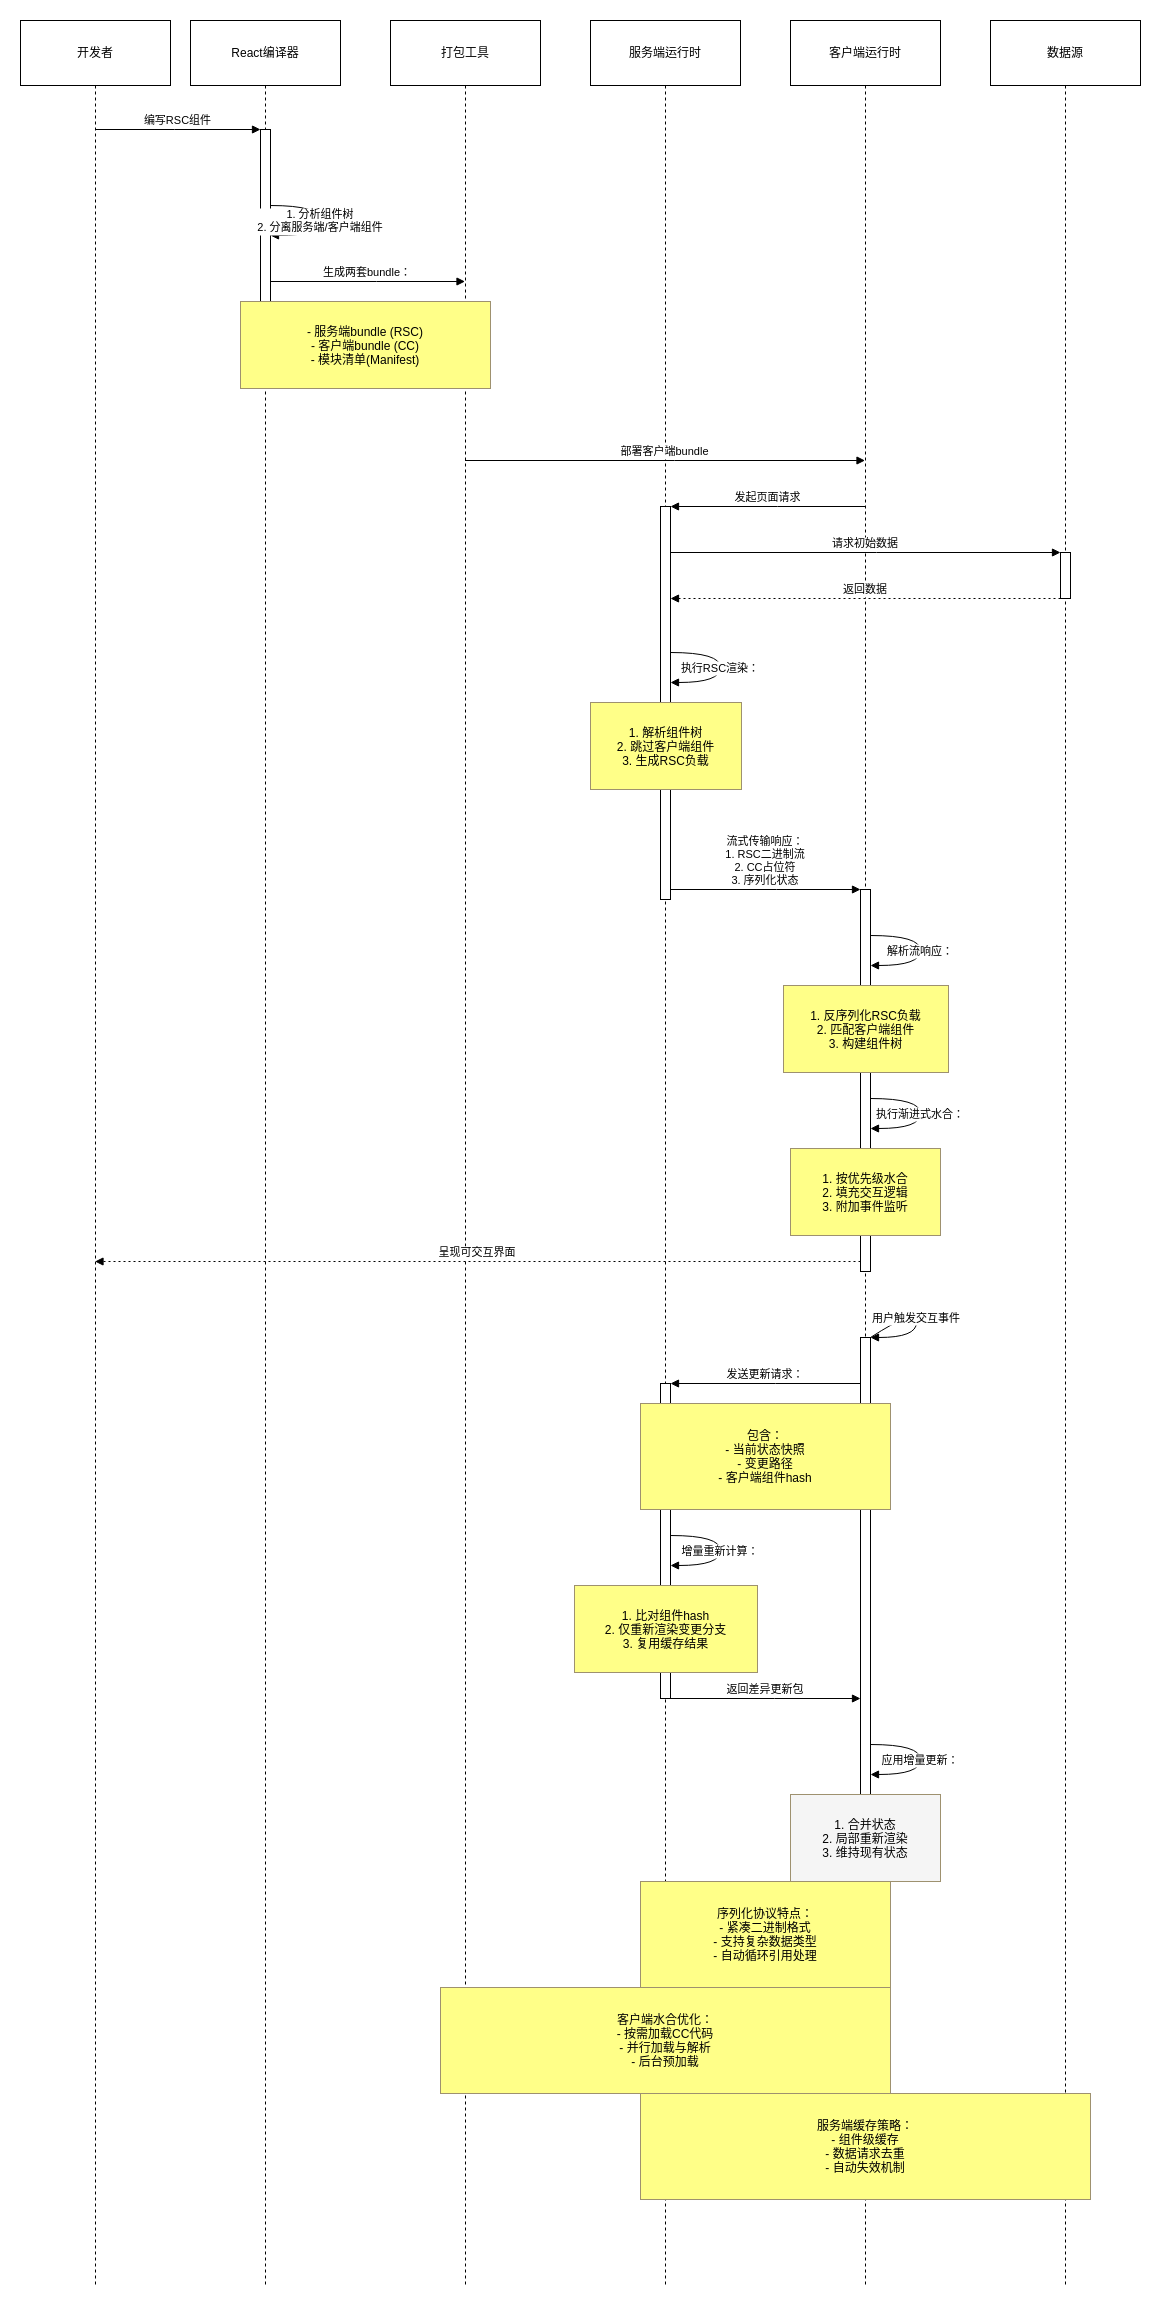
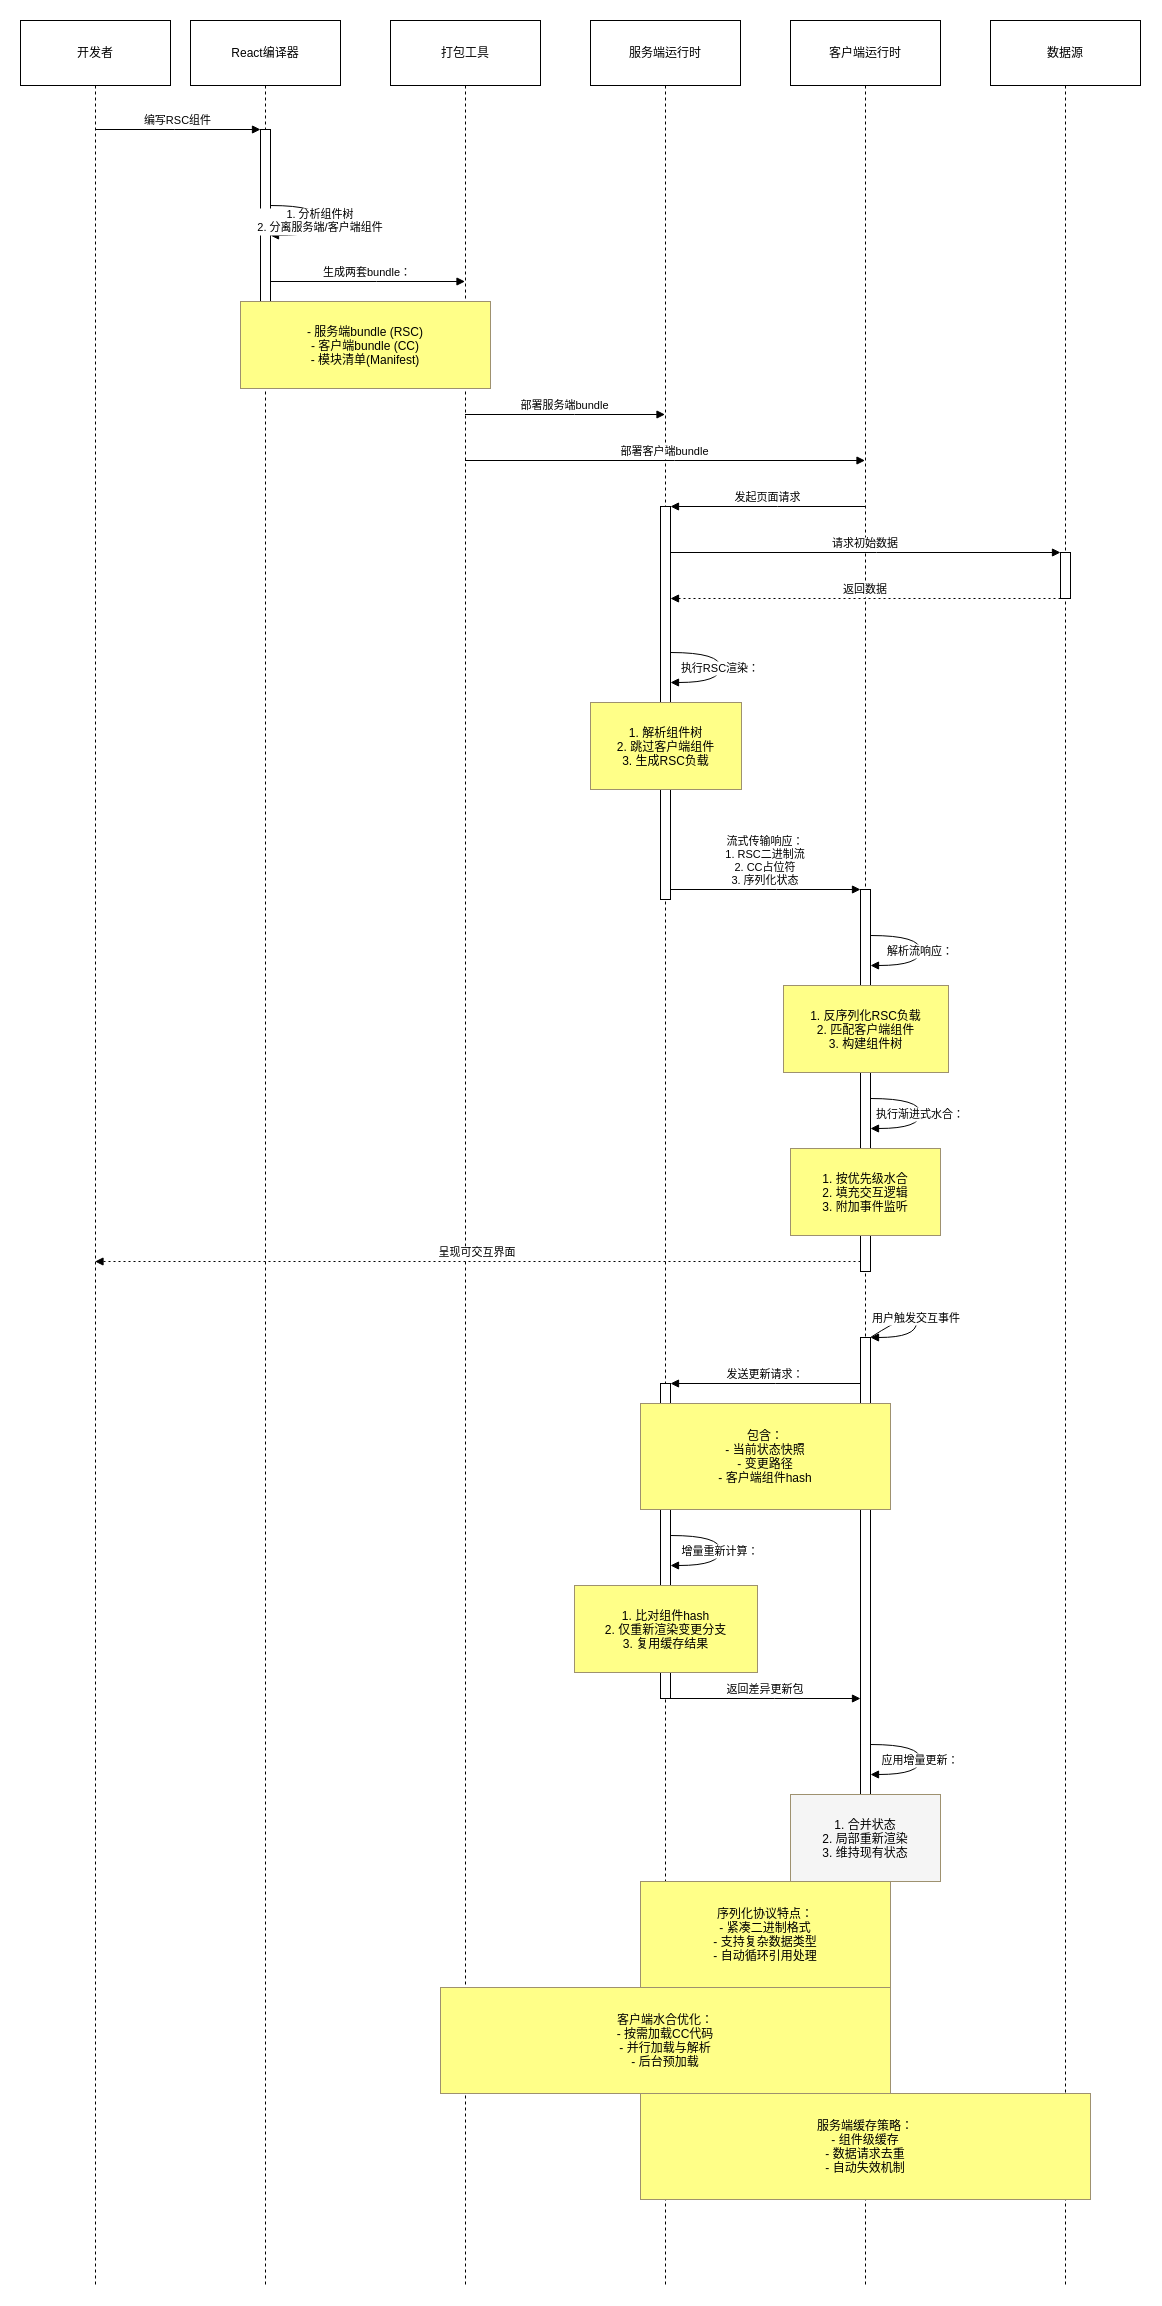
none -> (561, 415)
